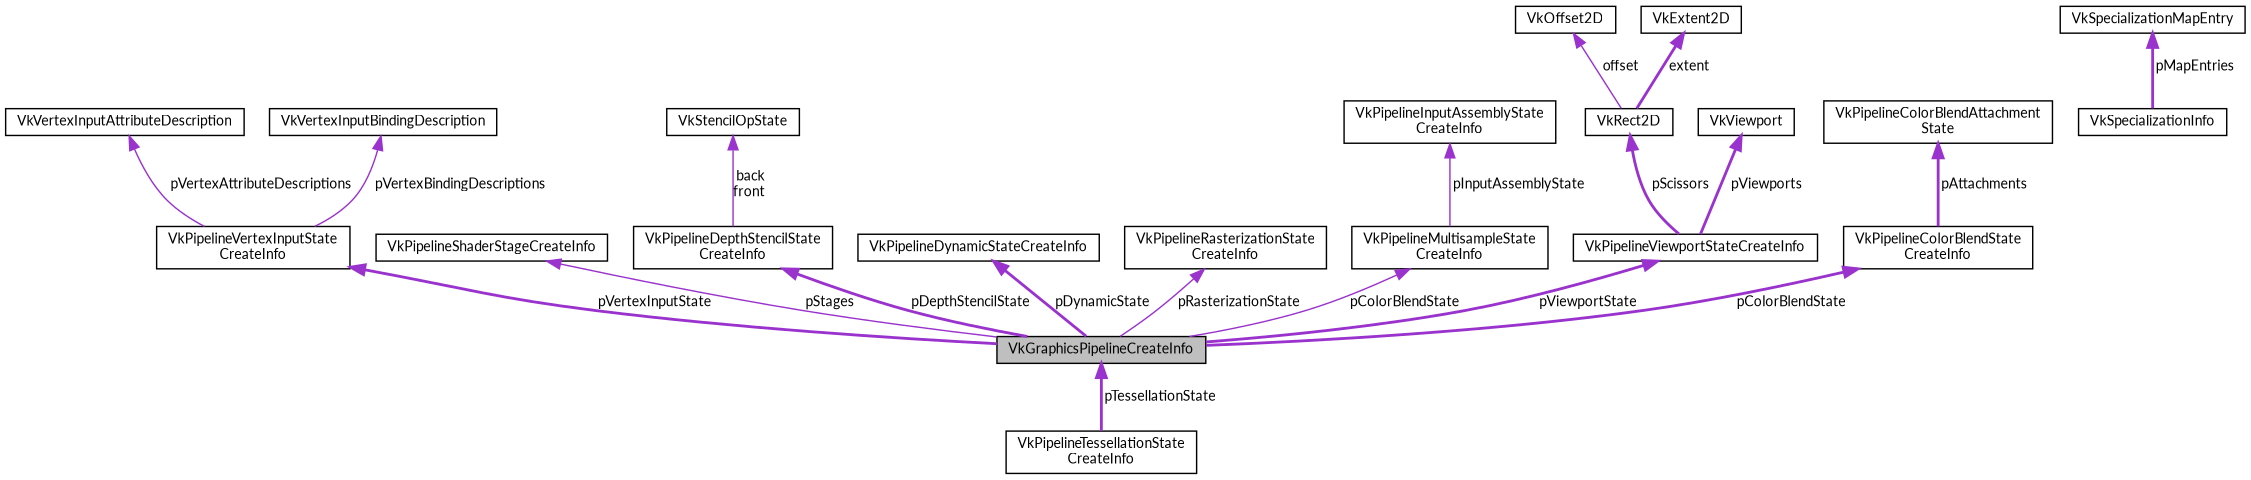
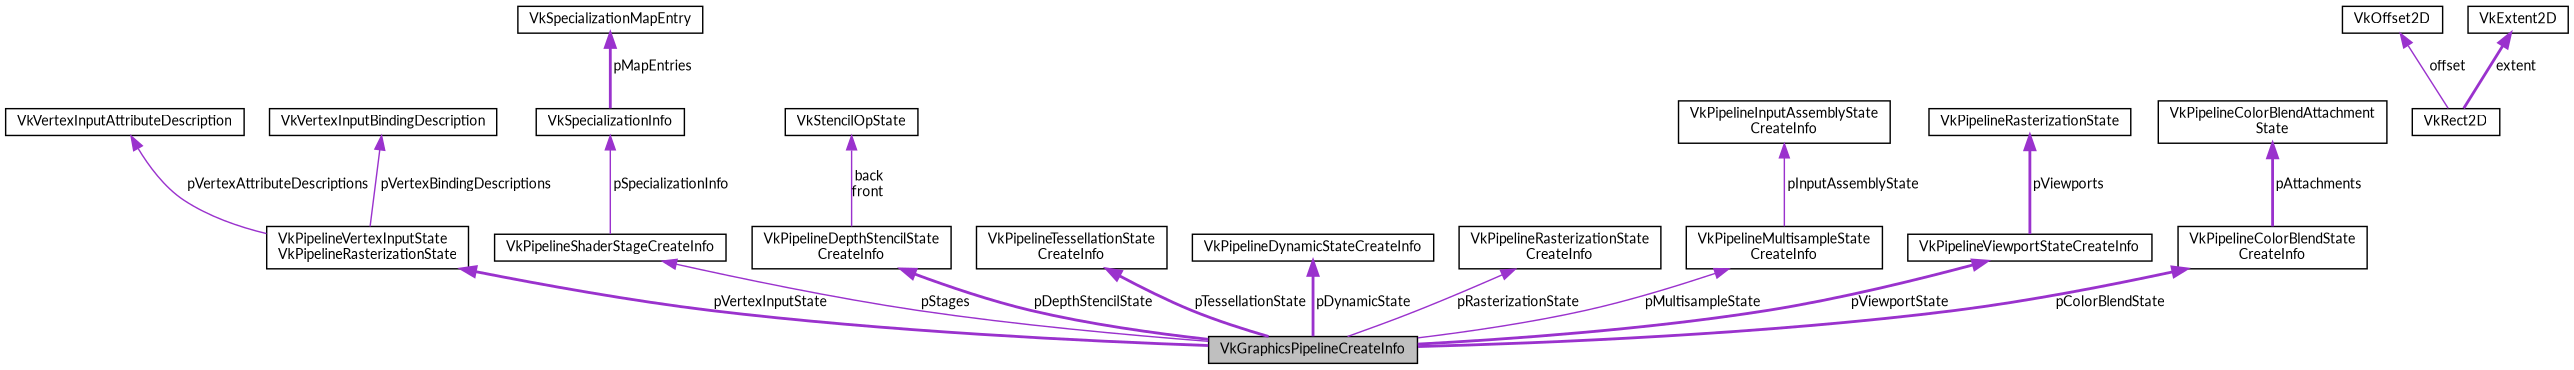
(1746, 122) -> (2030, 122)
none -> (610, 192)
(1647, 197) -> none
(253, 248) -> (368, 248)
(1403, 303) -> (1702, 303)
(1101, 404) -> (1192, 311)
